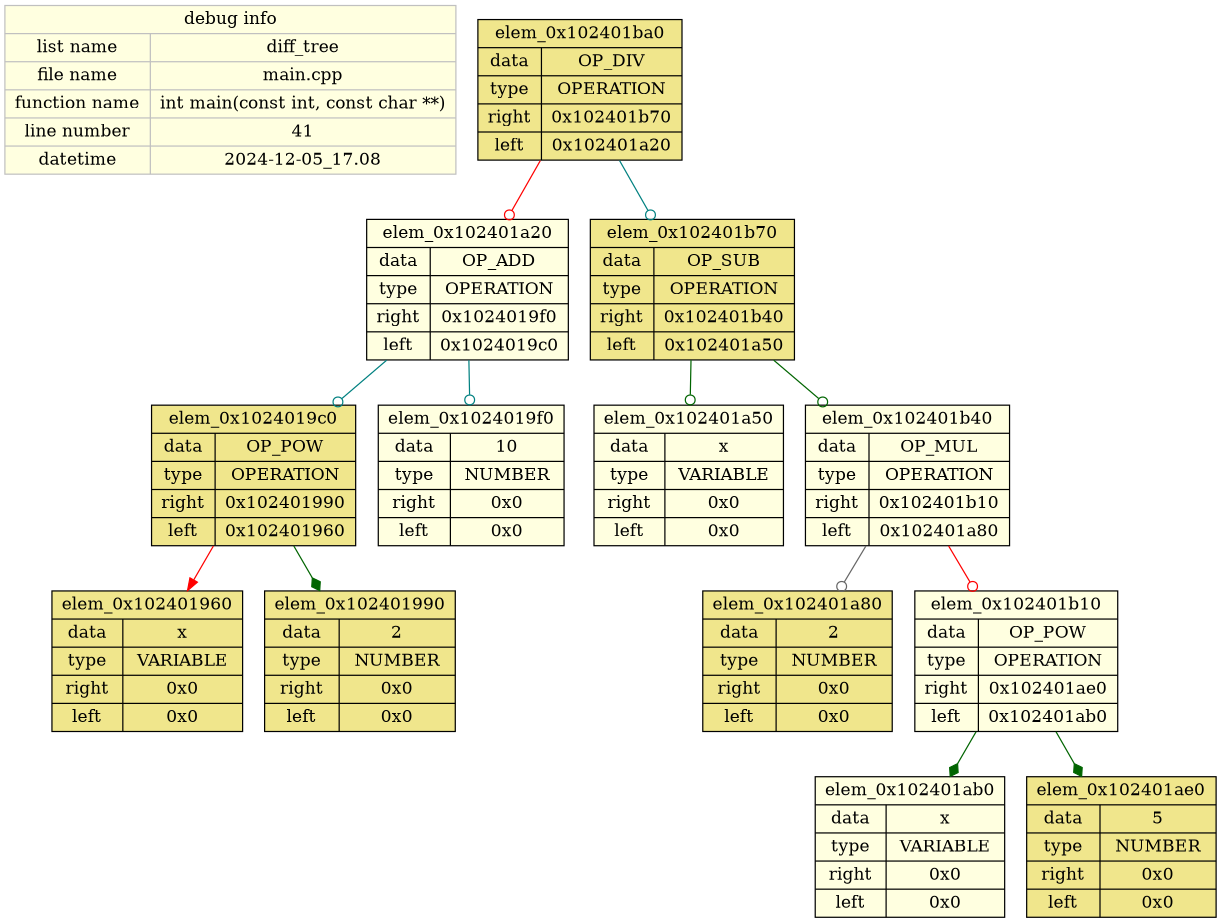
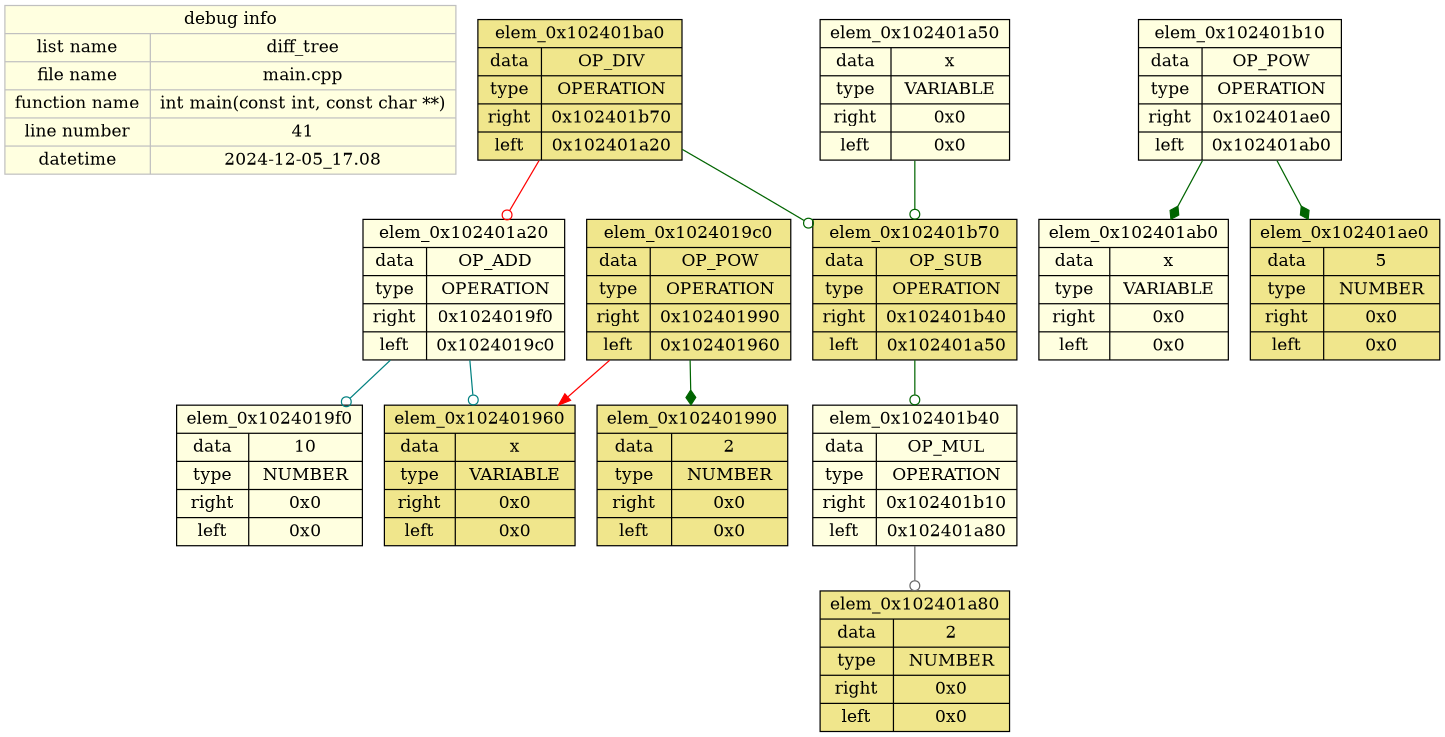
(634, 186) -> (743, 185)
(691, 377) -> (915, 185)
(364, 379) -> (471, 377)
(959, 564) -> none
